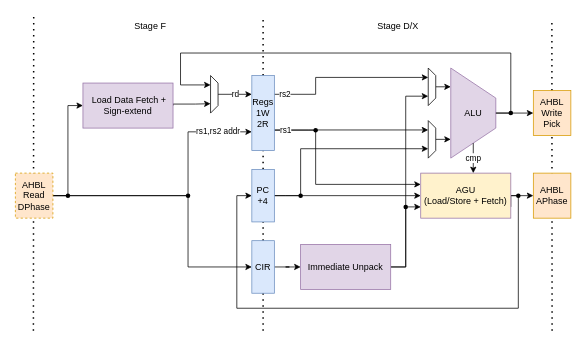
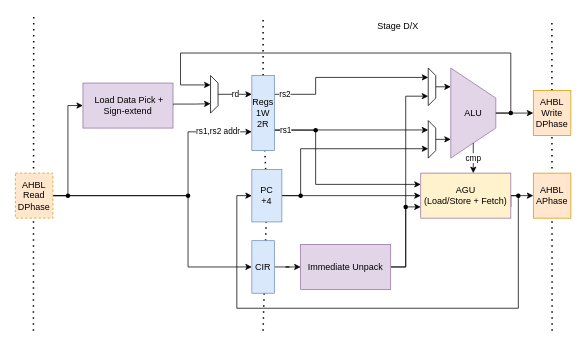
(150, 27) -> none
(128, 105) -> (128, 105)
(552, 113) -> (552, 113)
(263, 195) -> (267, 195)
